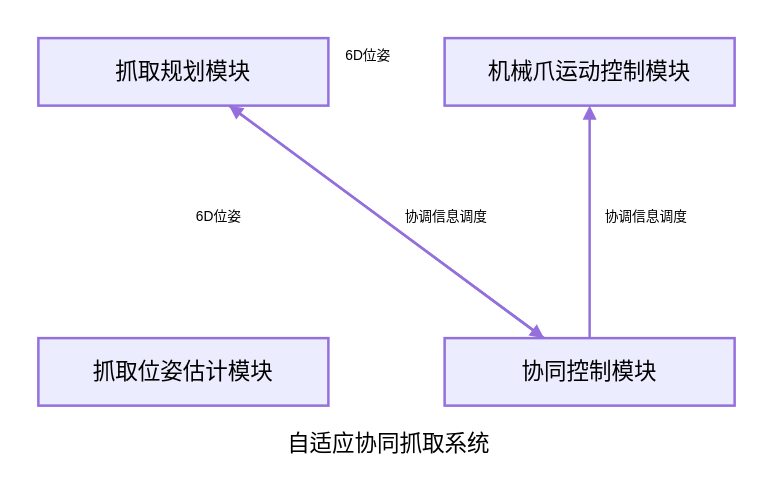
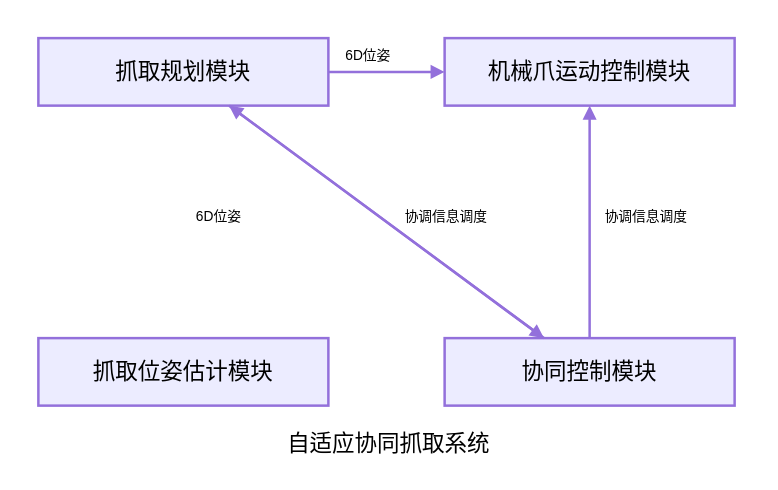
none -> (379, 72)
